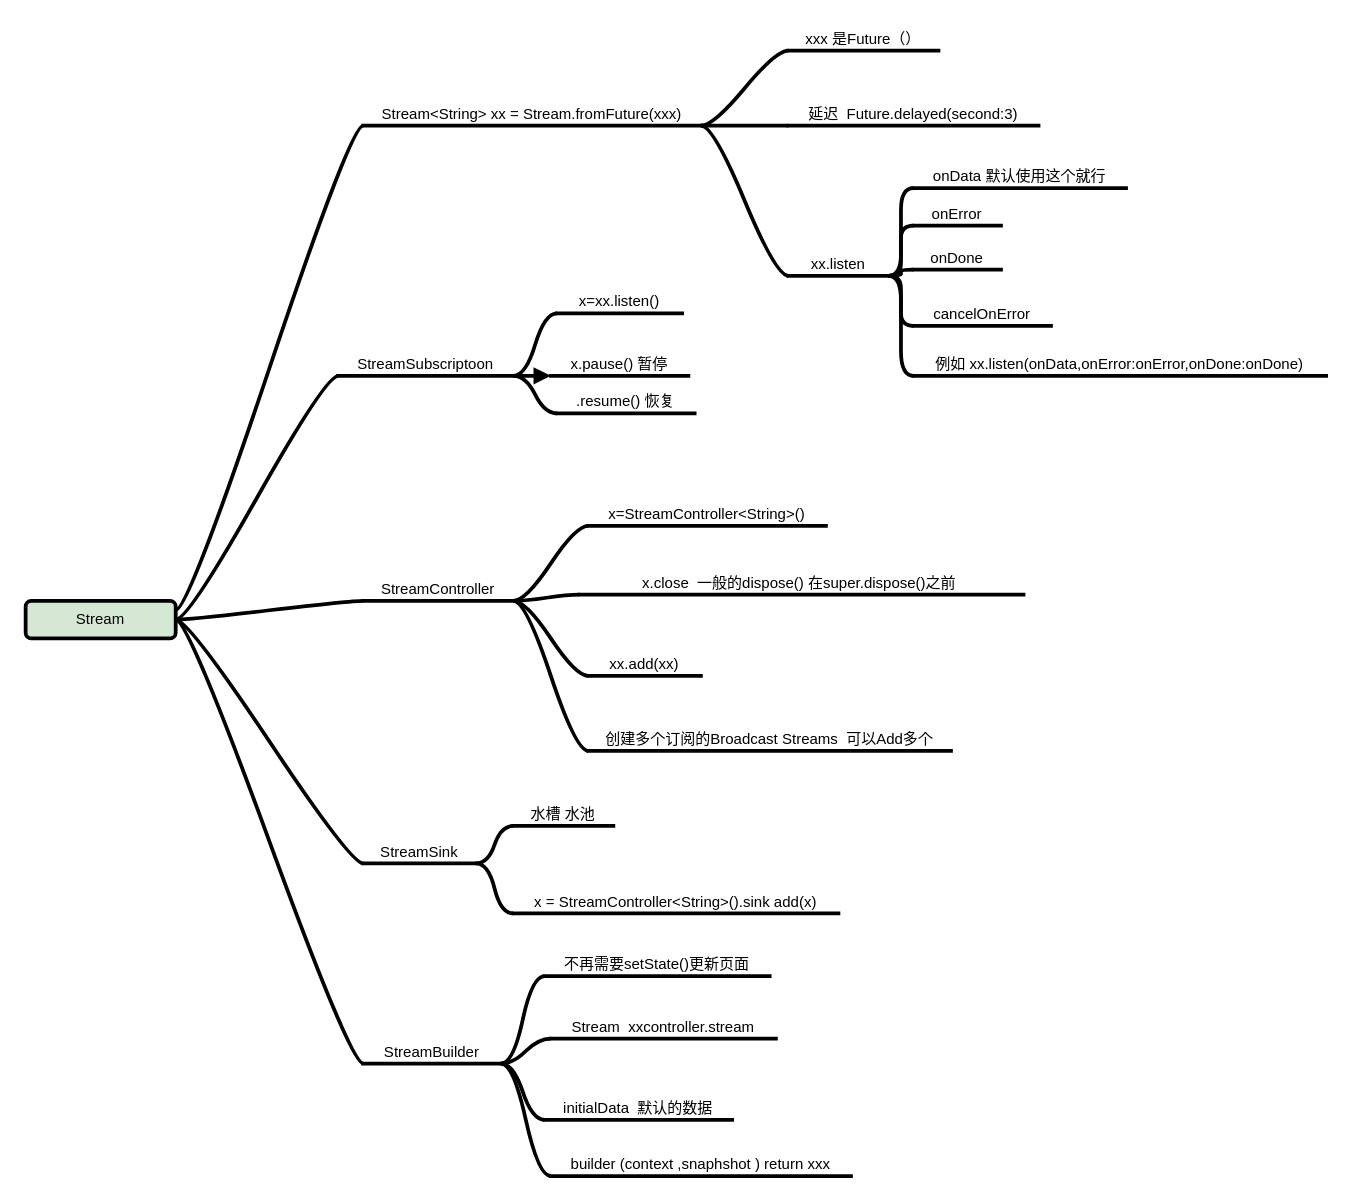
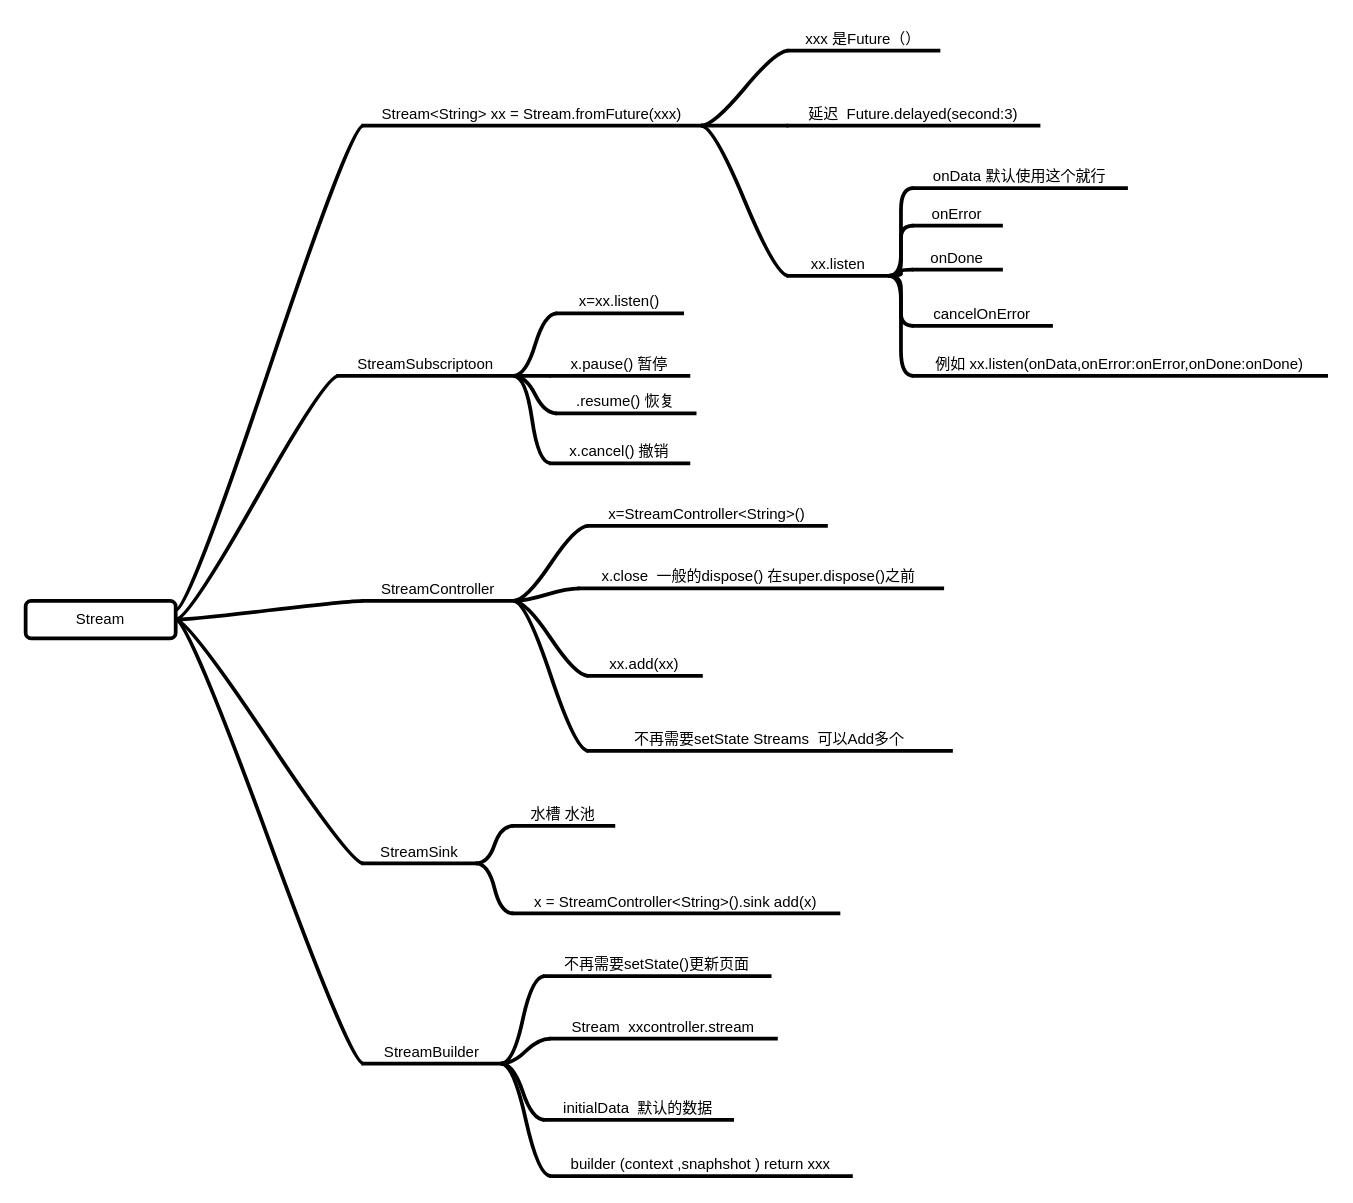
(536, 376) -> (542, 376)
none -> (532, 421)
none -> (619, 451)
(801, 579) -> (761, 576)
(101, 619) -> (101, 619)
(769, 738) -> (769, 738)
